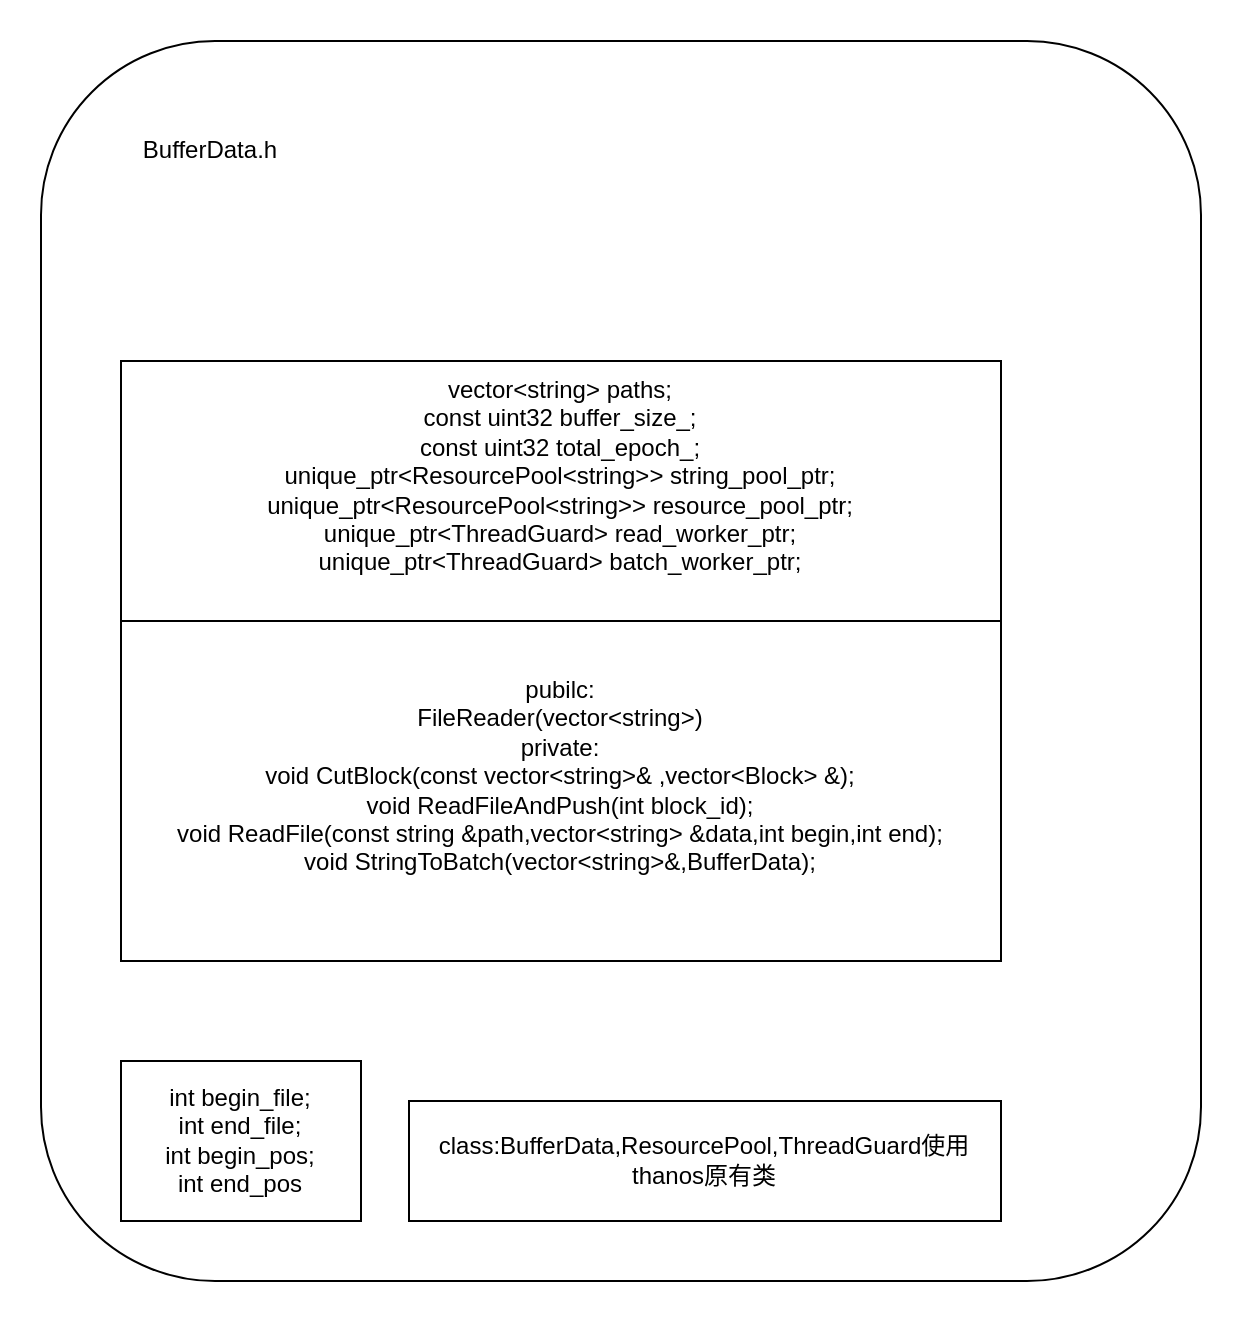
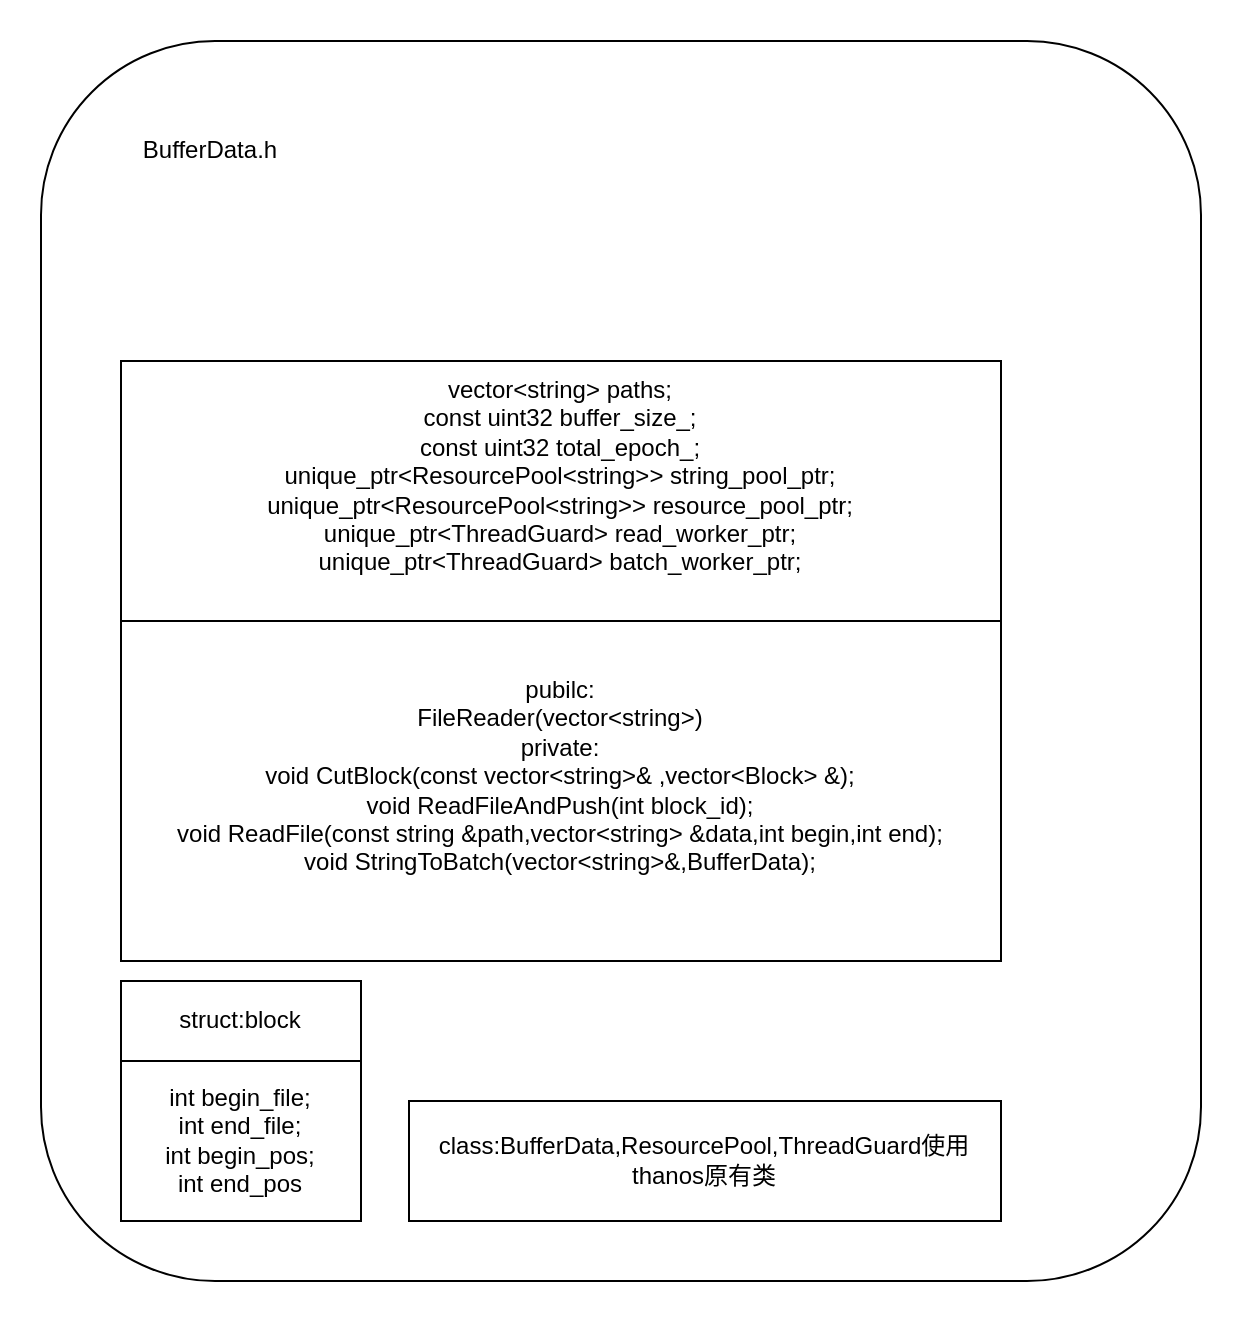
none -> (241, 1021)
